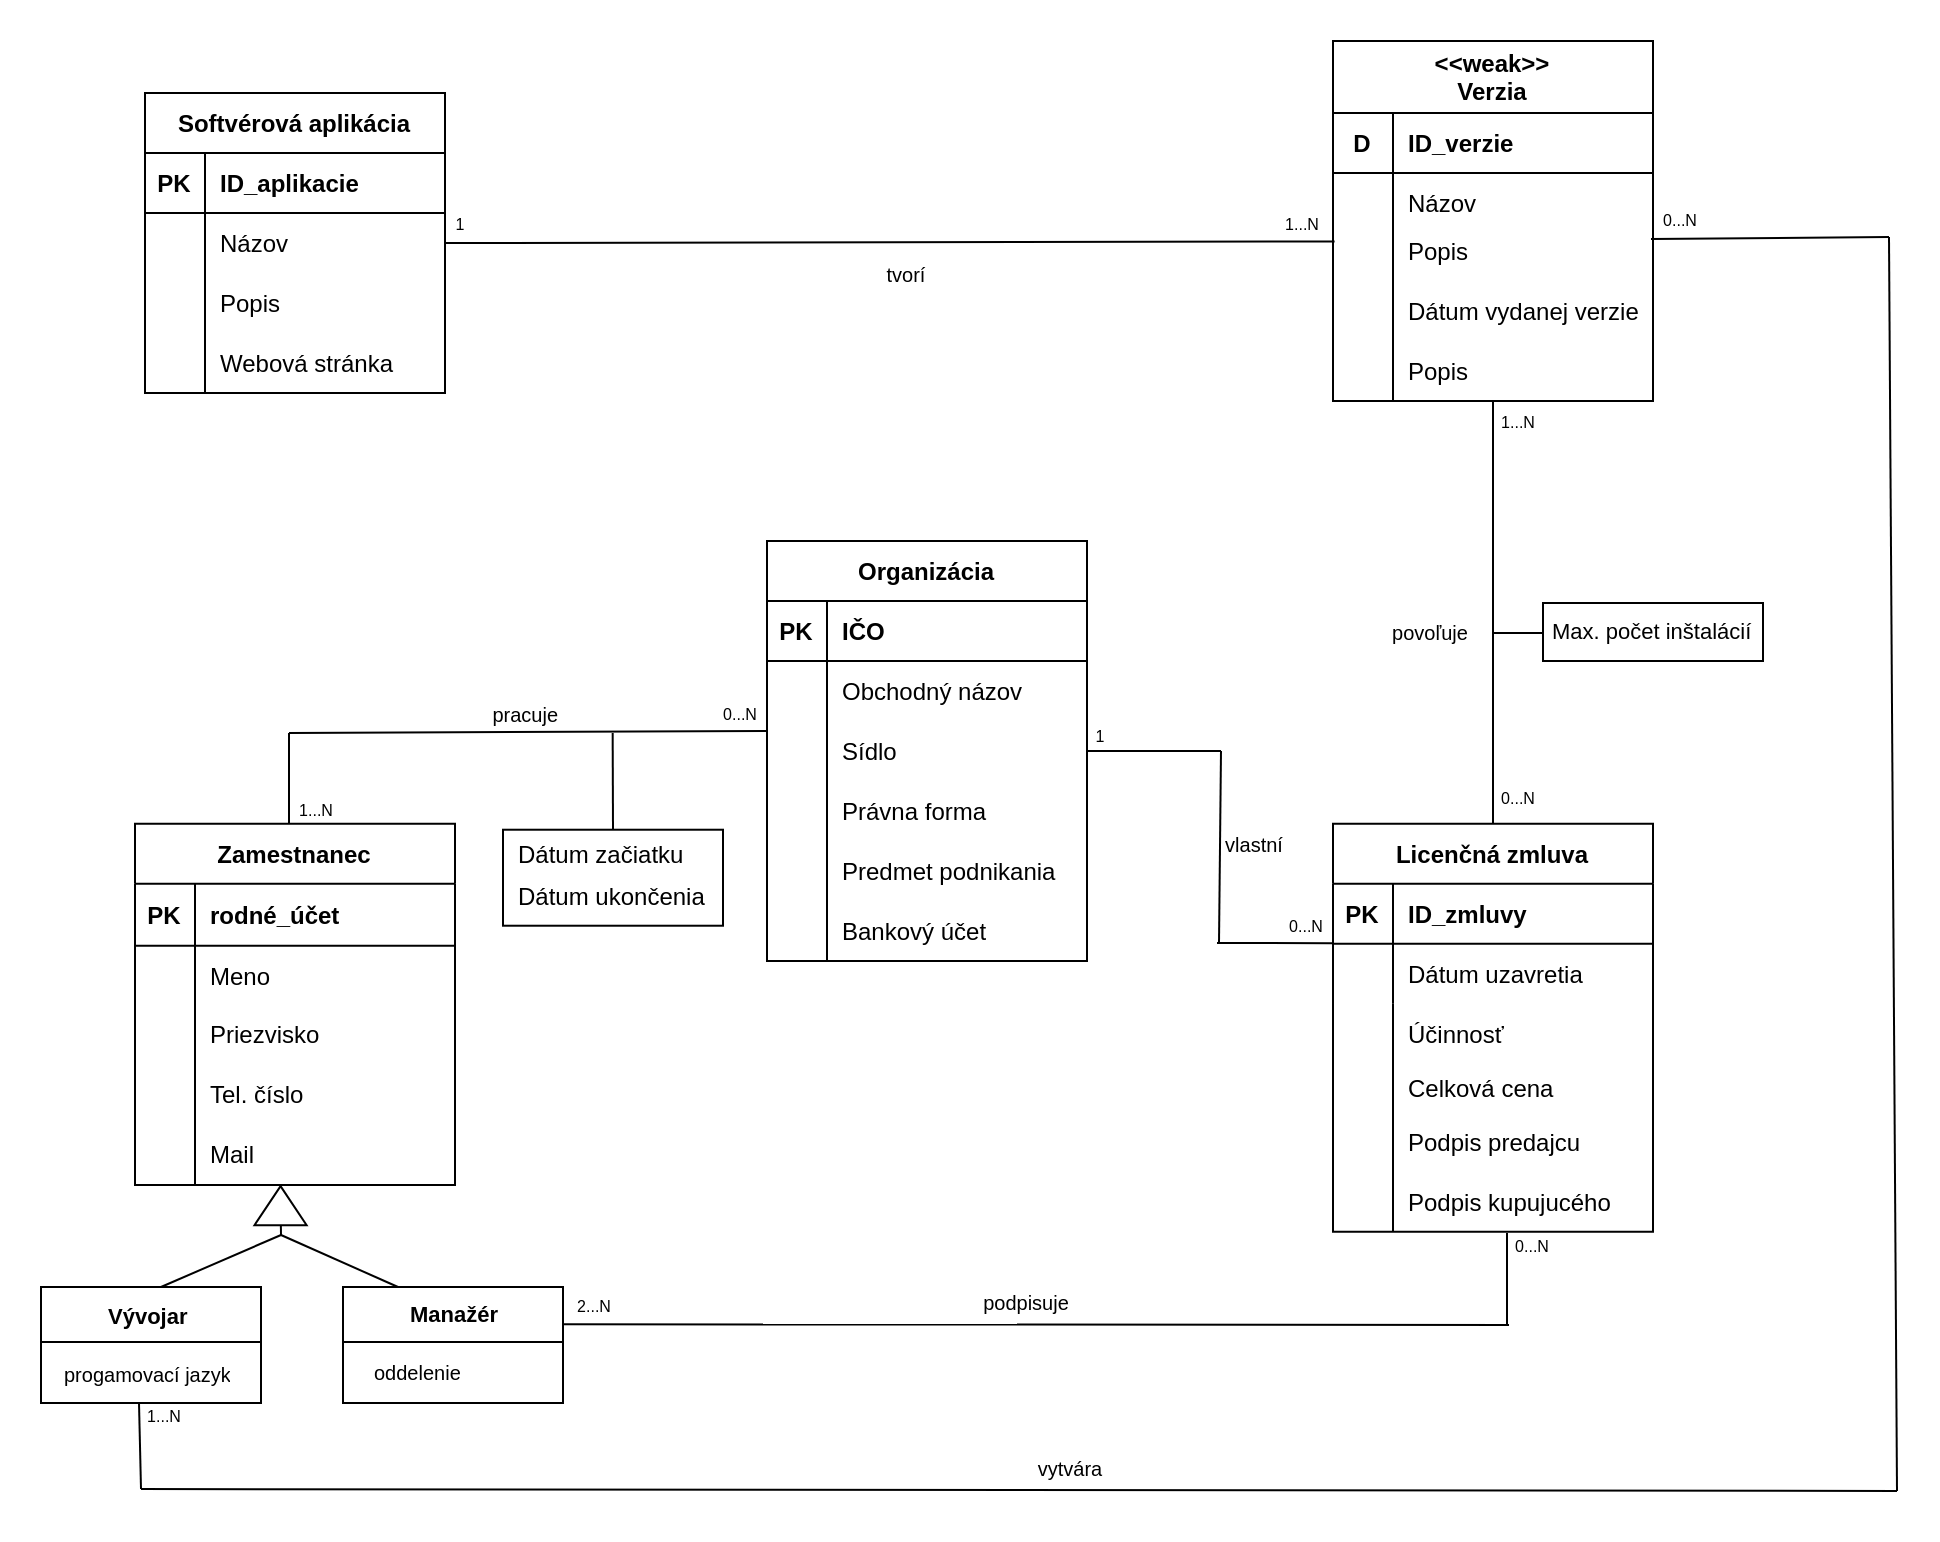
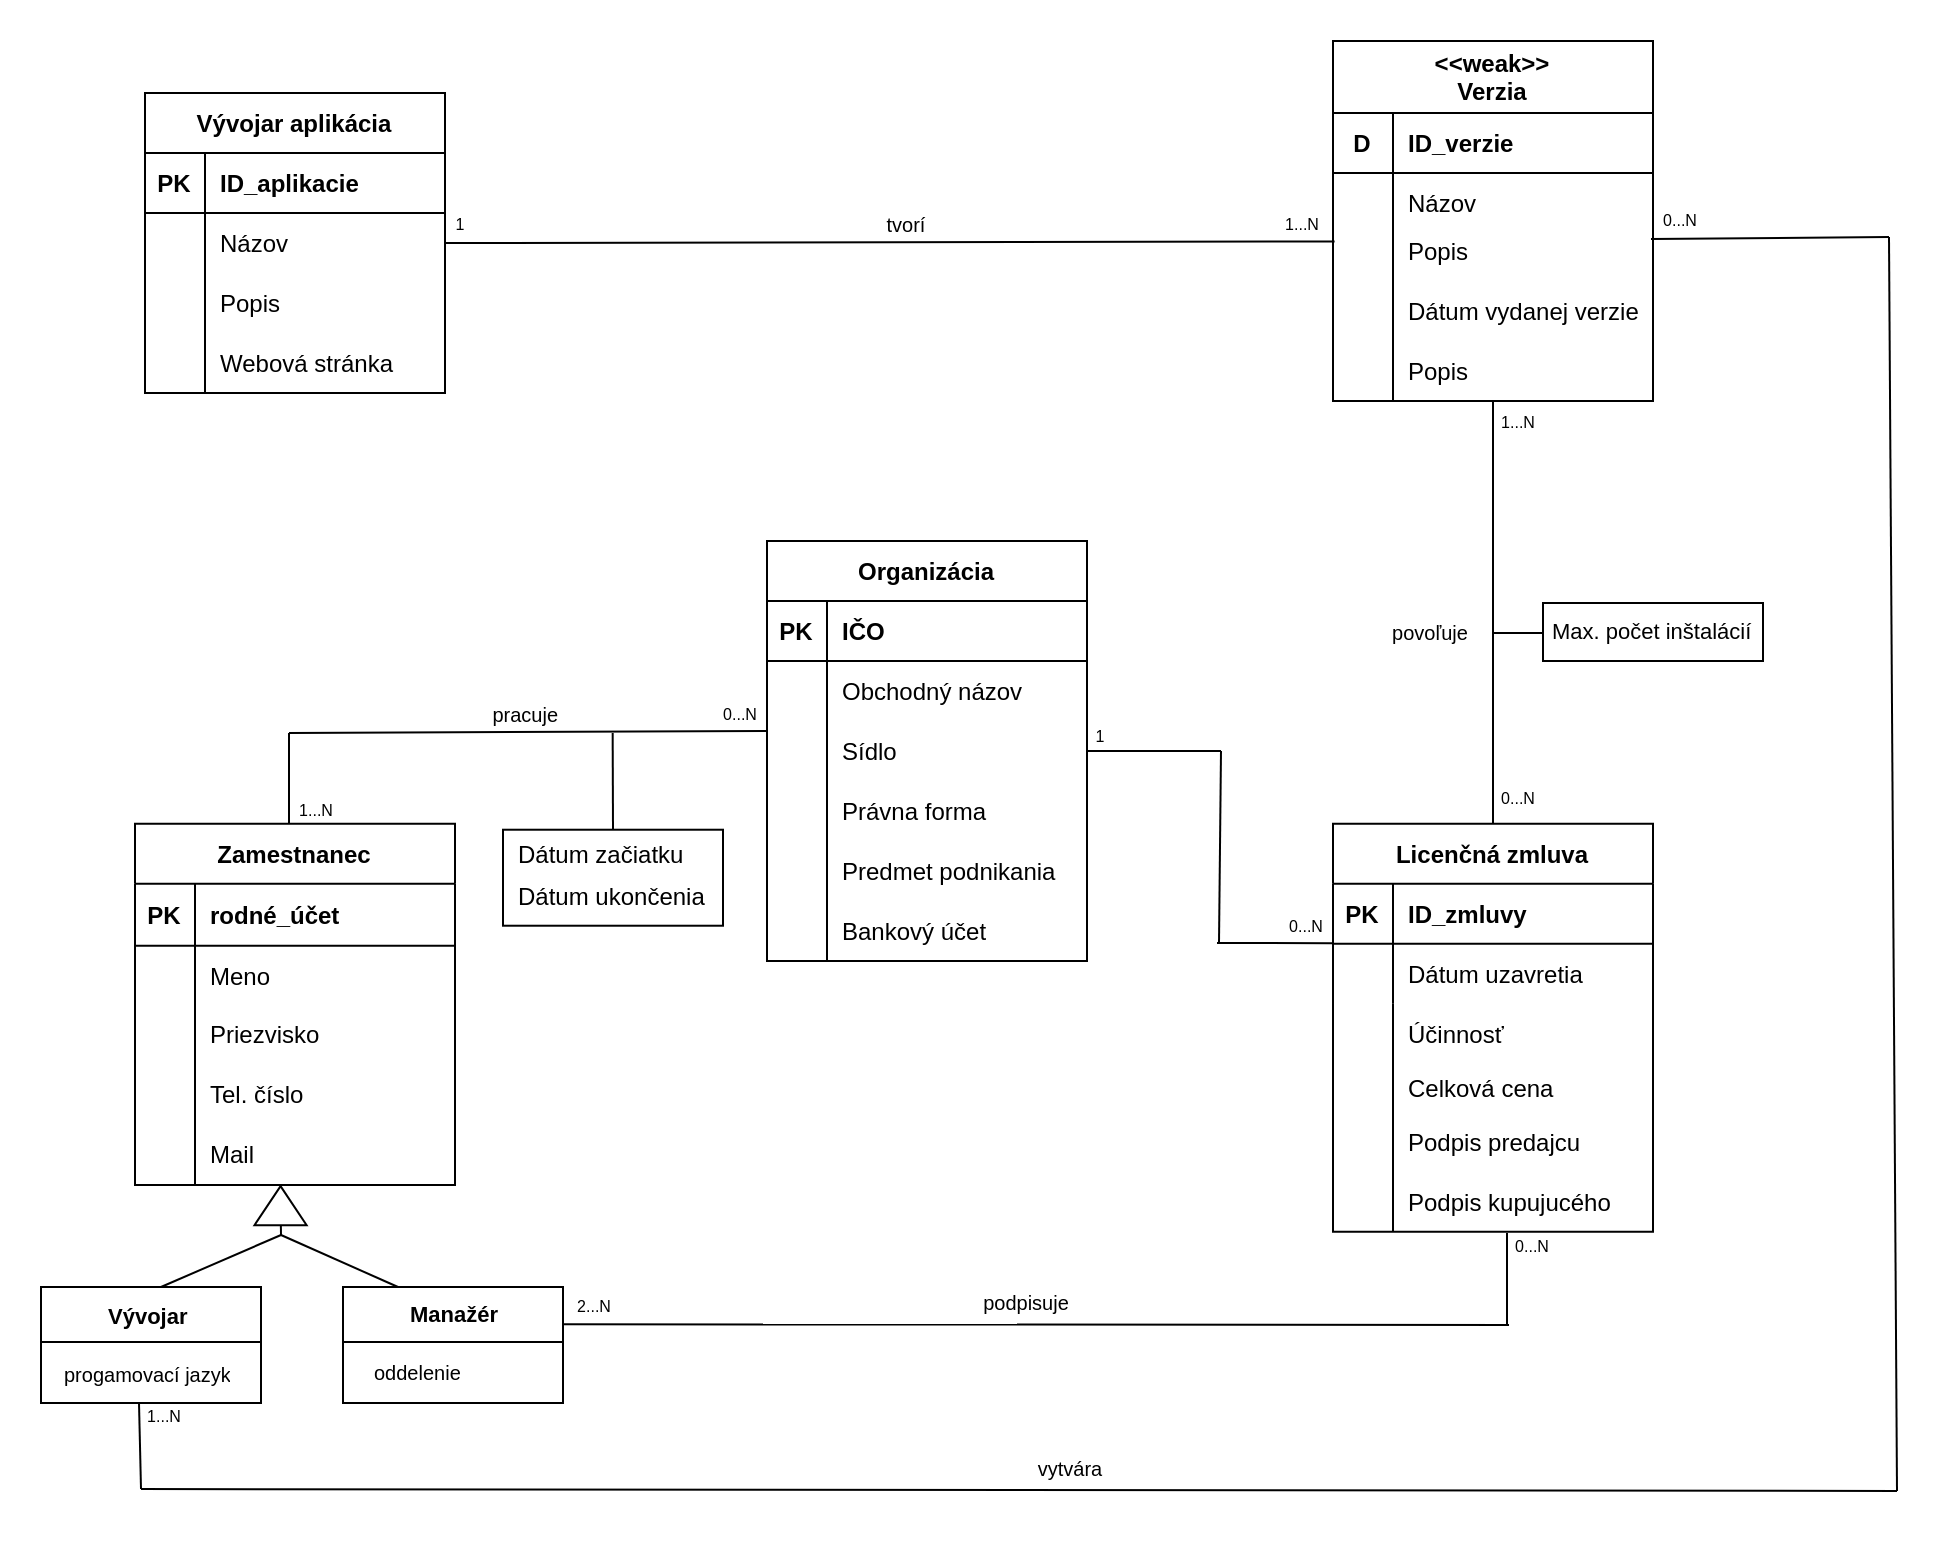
(294, 124) -> (294, 124)
(907, 275) -> (907, 225)
(1255, 846) -> none
